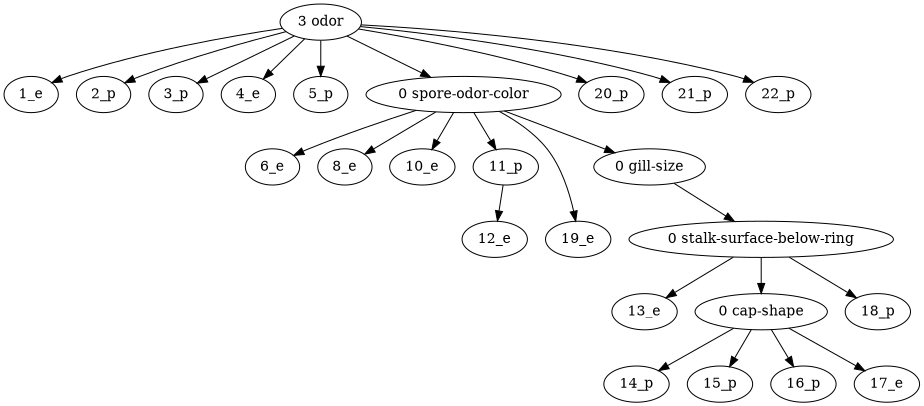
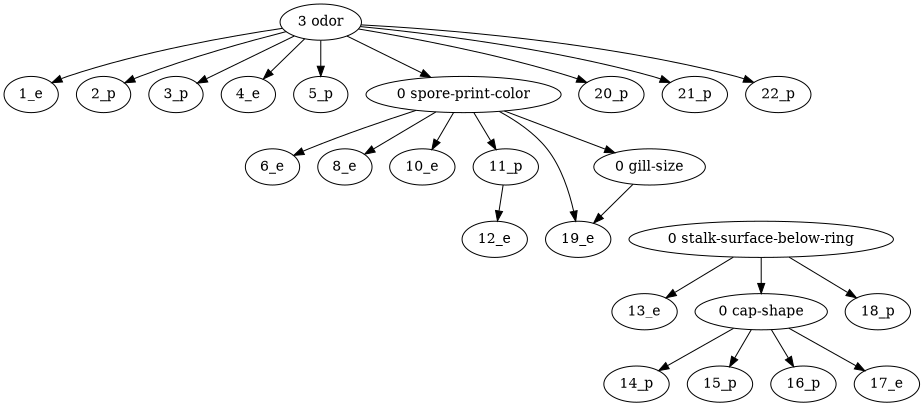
(464, 95) -> (464, 95)
(700, 200) -> (617, 200)
